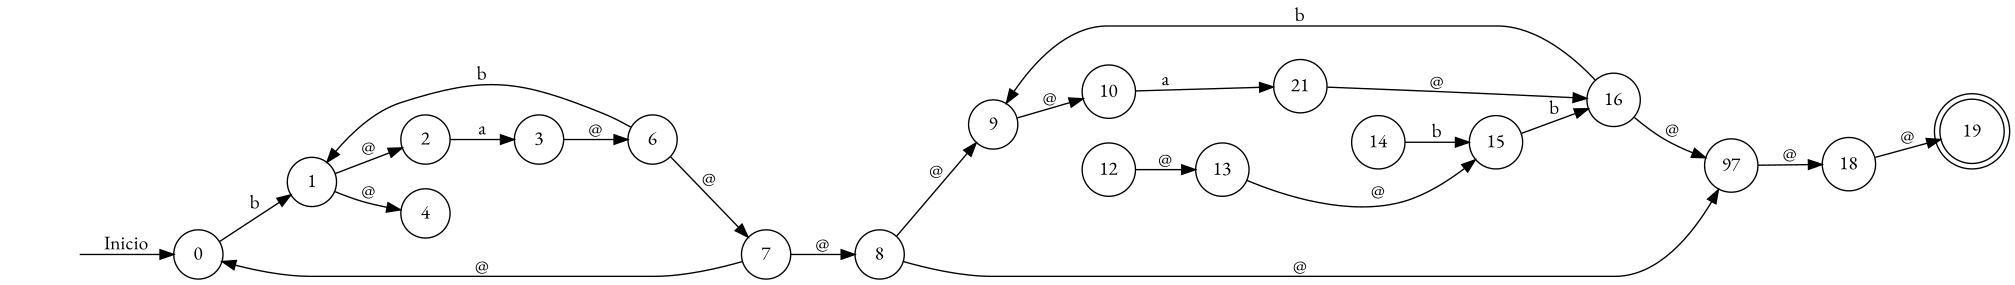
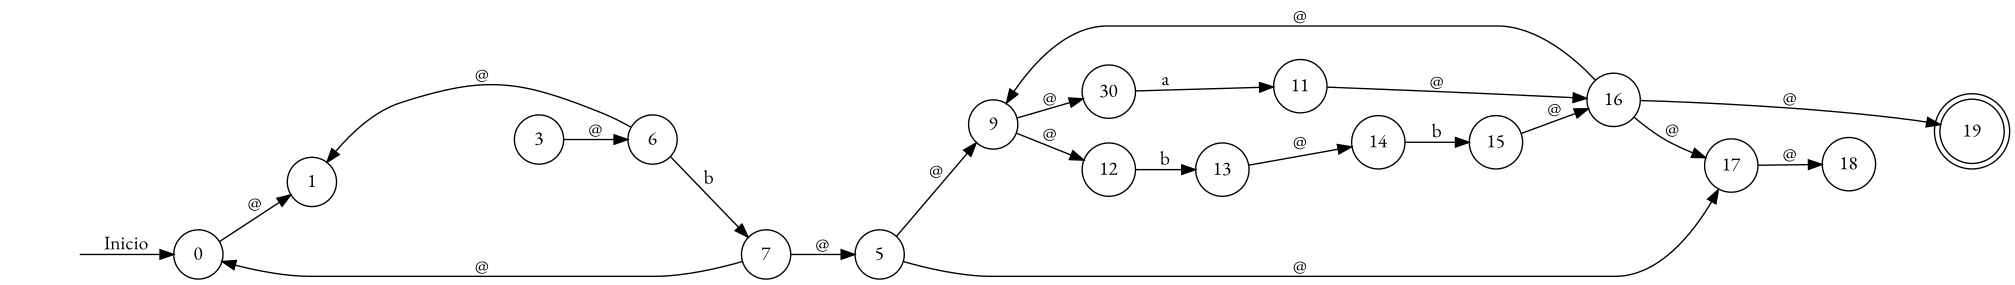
(1300, 16) -> (1300, 16)
(482, 75) -> (482, 75)
(1300, 86) -> (1300, 86)
(1109, 92) -> (1109, 92)
(1555, 109) -> (1555, 109)
(425, 140) -> none
none -> (1044, 144)
(1901, 150) -> (1784, 108)
(1166, 159) -> (1166, 159)
(1731, 166) -> (1731, 166)
(709, 179) -> (709, 179)
(255, 203) -> (255, 203)
(1358, 207) -> (1293, 157)
(425, 213) -> none
(880, 254) -> (880, 254)
